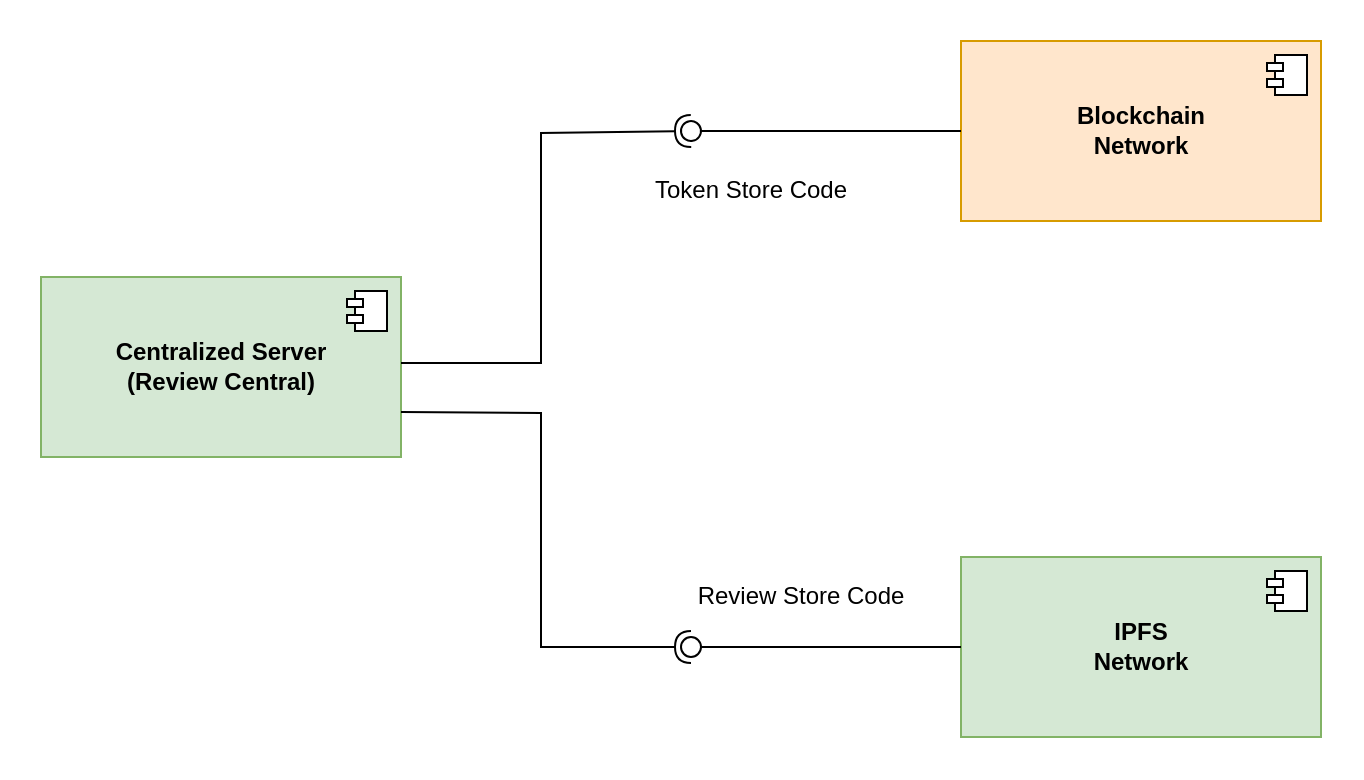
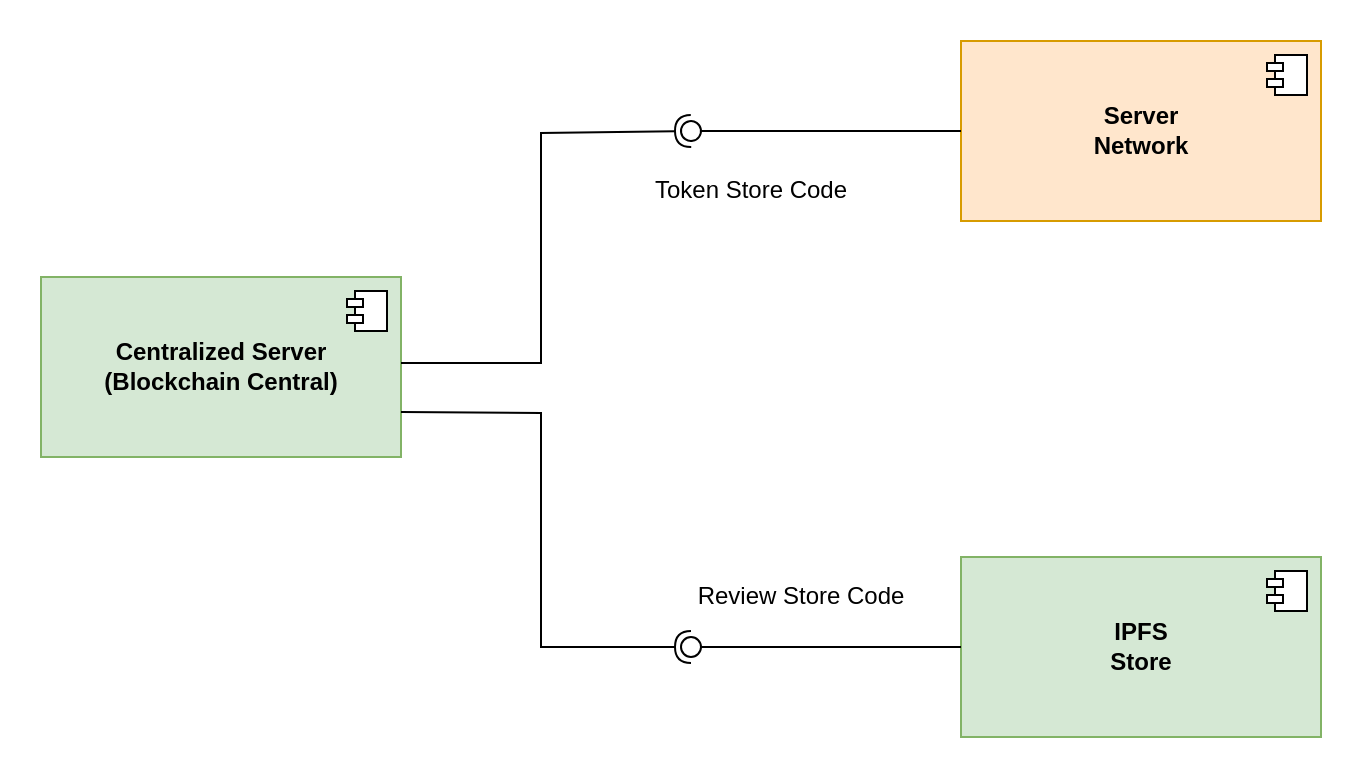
(1142, 131) -> (1142, 131)
(222, 367) -> (222, 367)
(1142, 647) -> (1142, 647)
